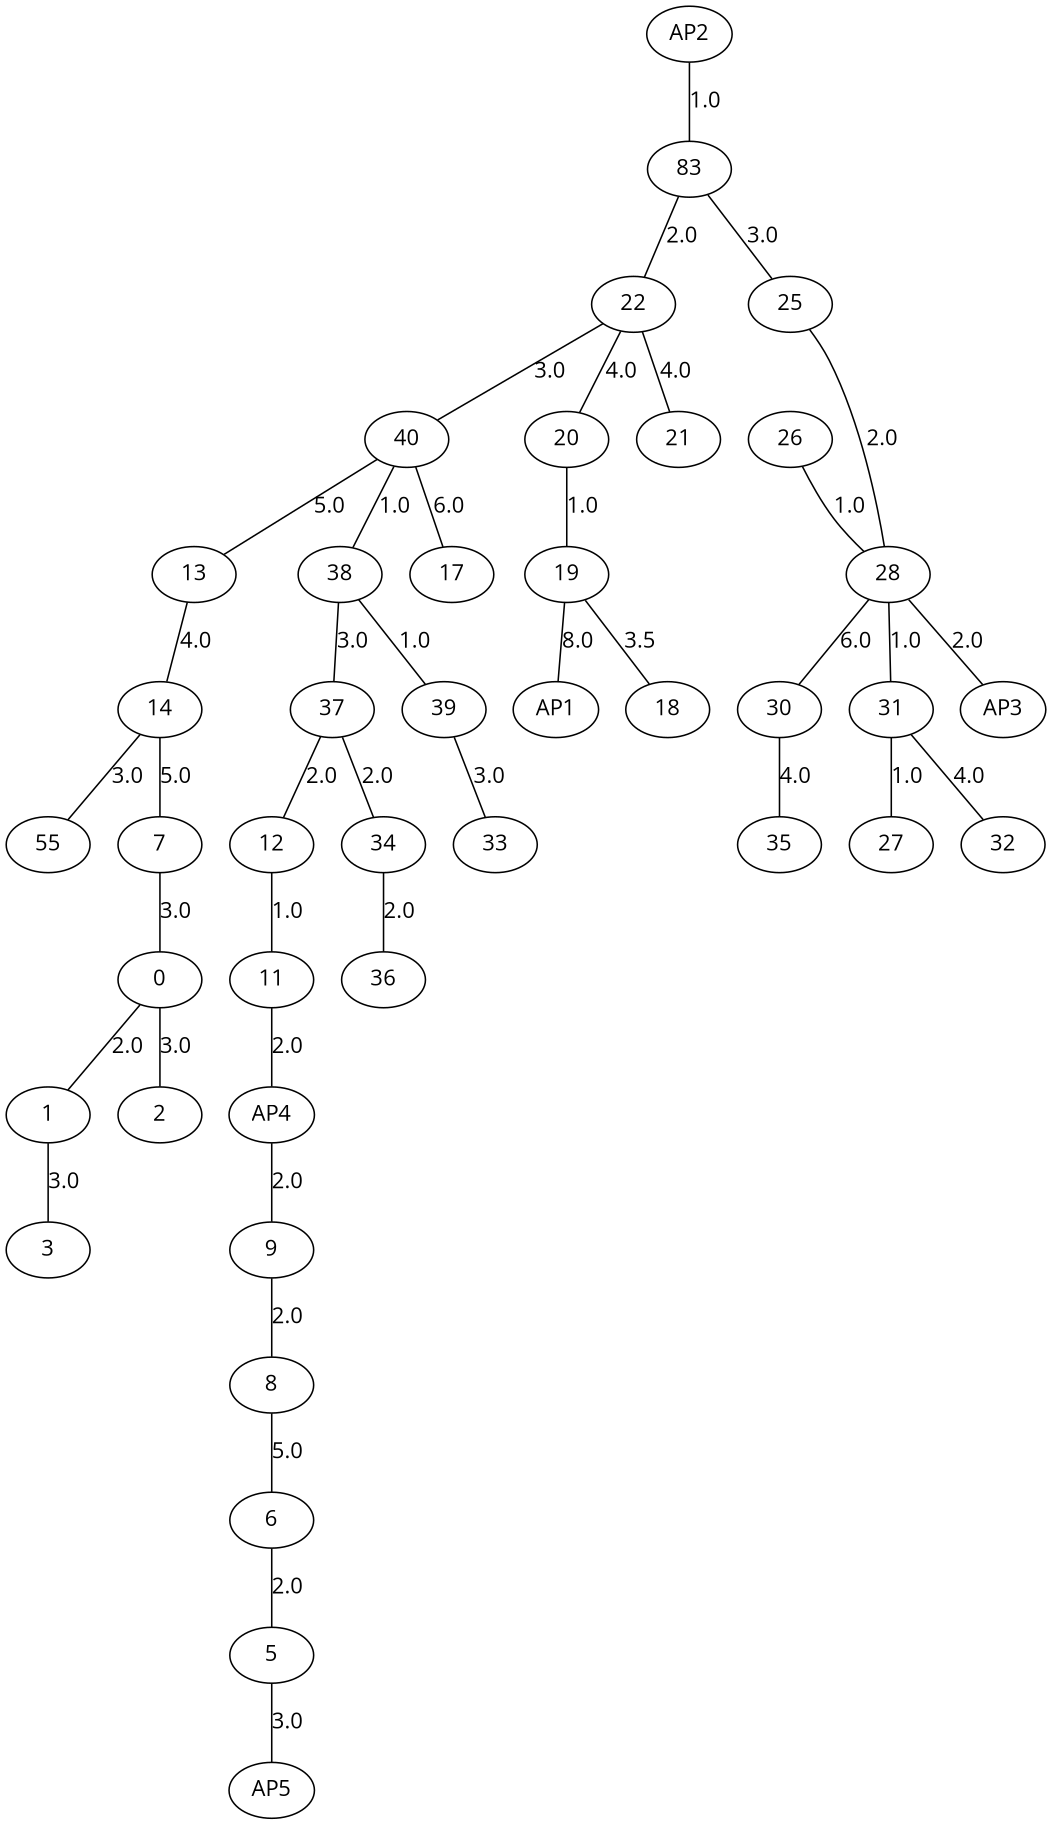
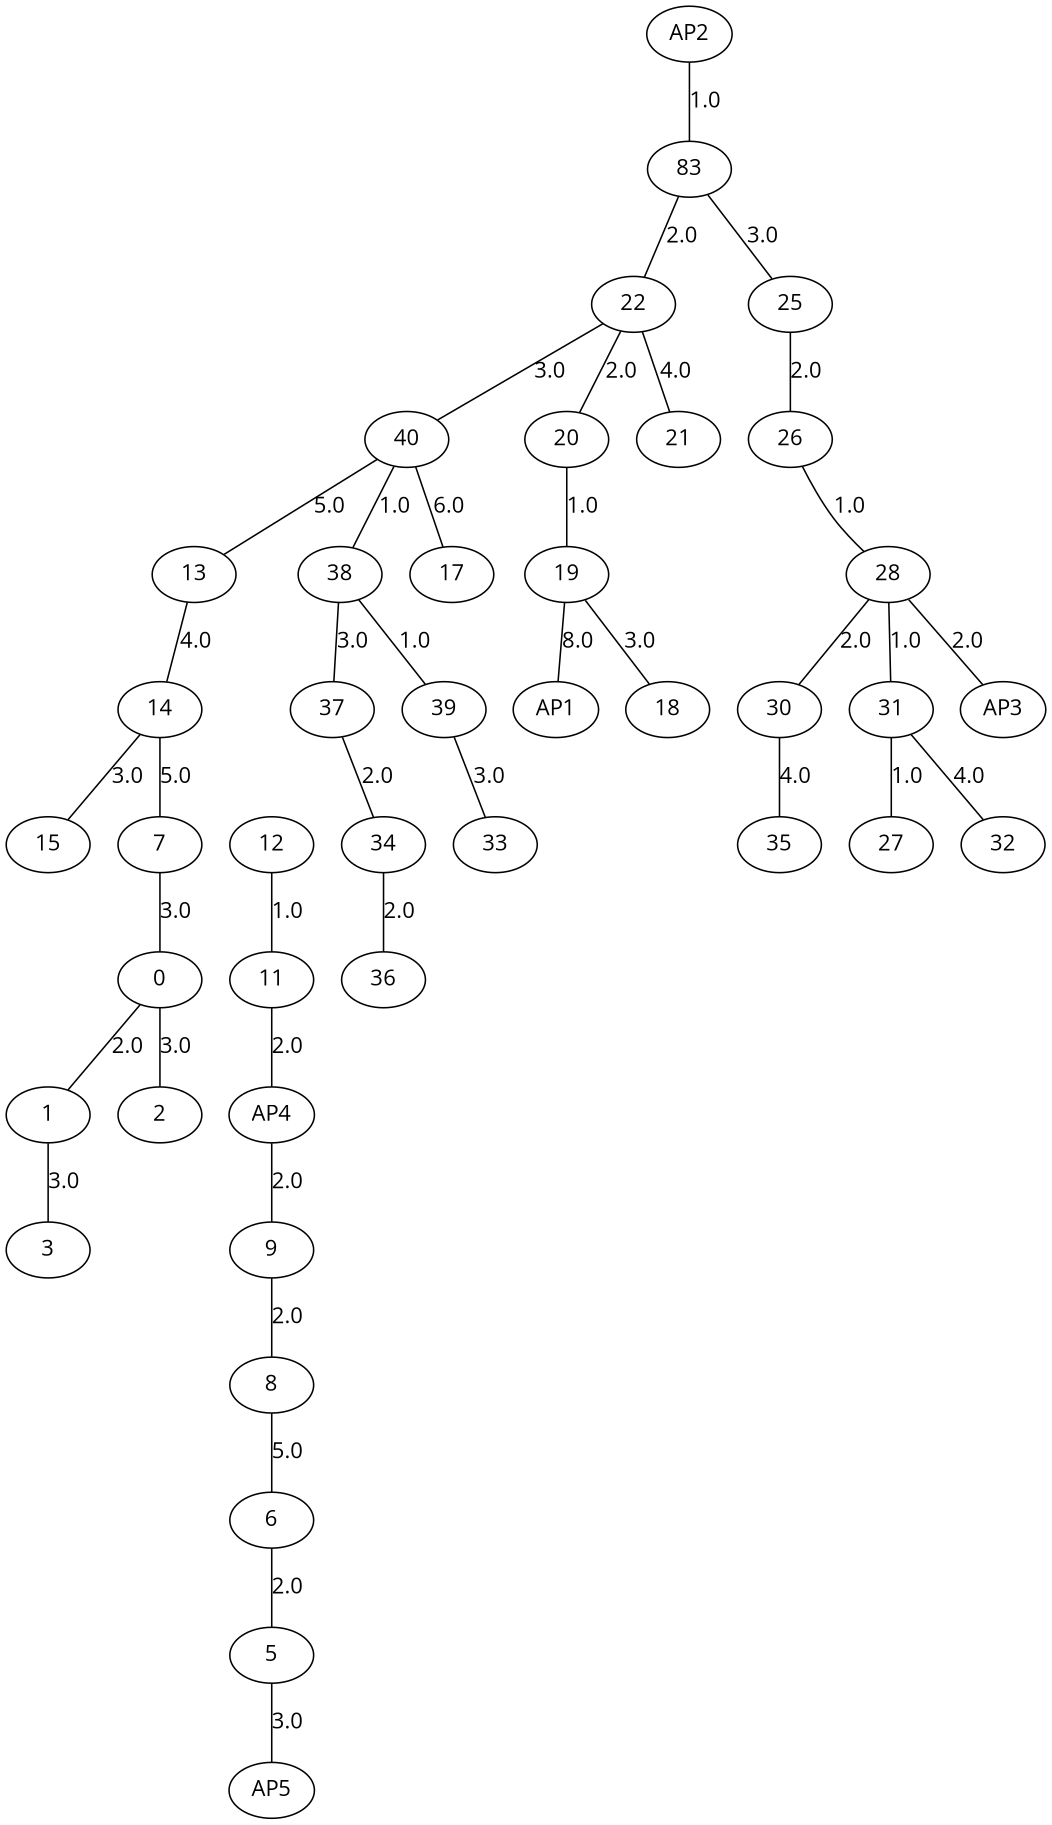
(622, 372) -> (622, 372)
(858, 434) -> (790, 372)
(641, 642) -> (641, 642)
(856, 642) -> (856, 642)
(302, 777) -> none
(48, 845) -> (48, 845)
